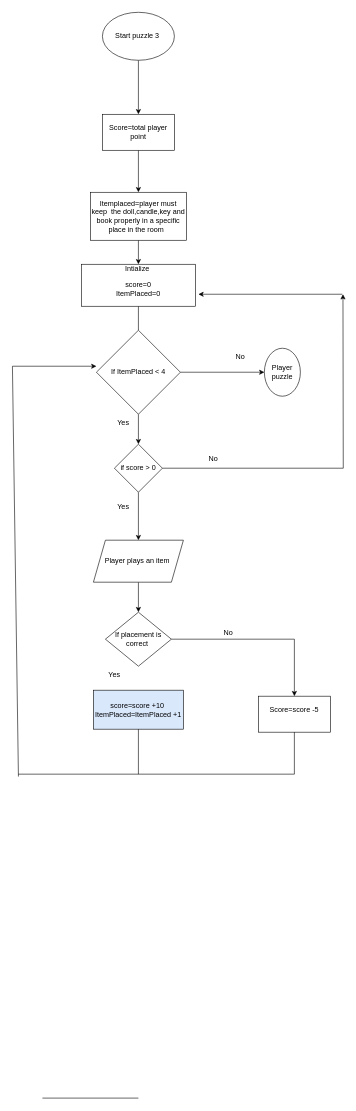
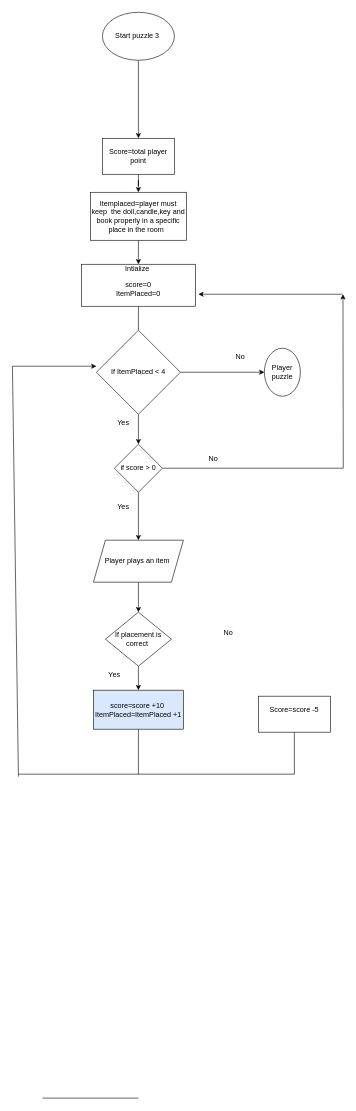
(138, 132) -> (138, 156)
(294, 664) -> (138, 676)
